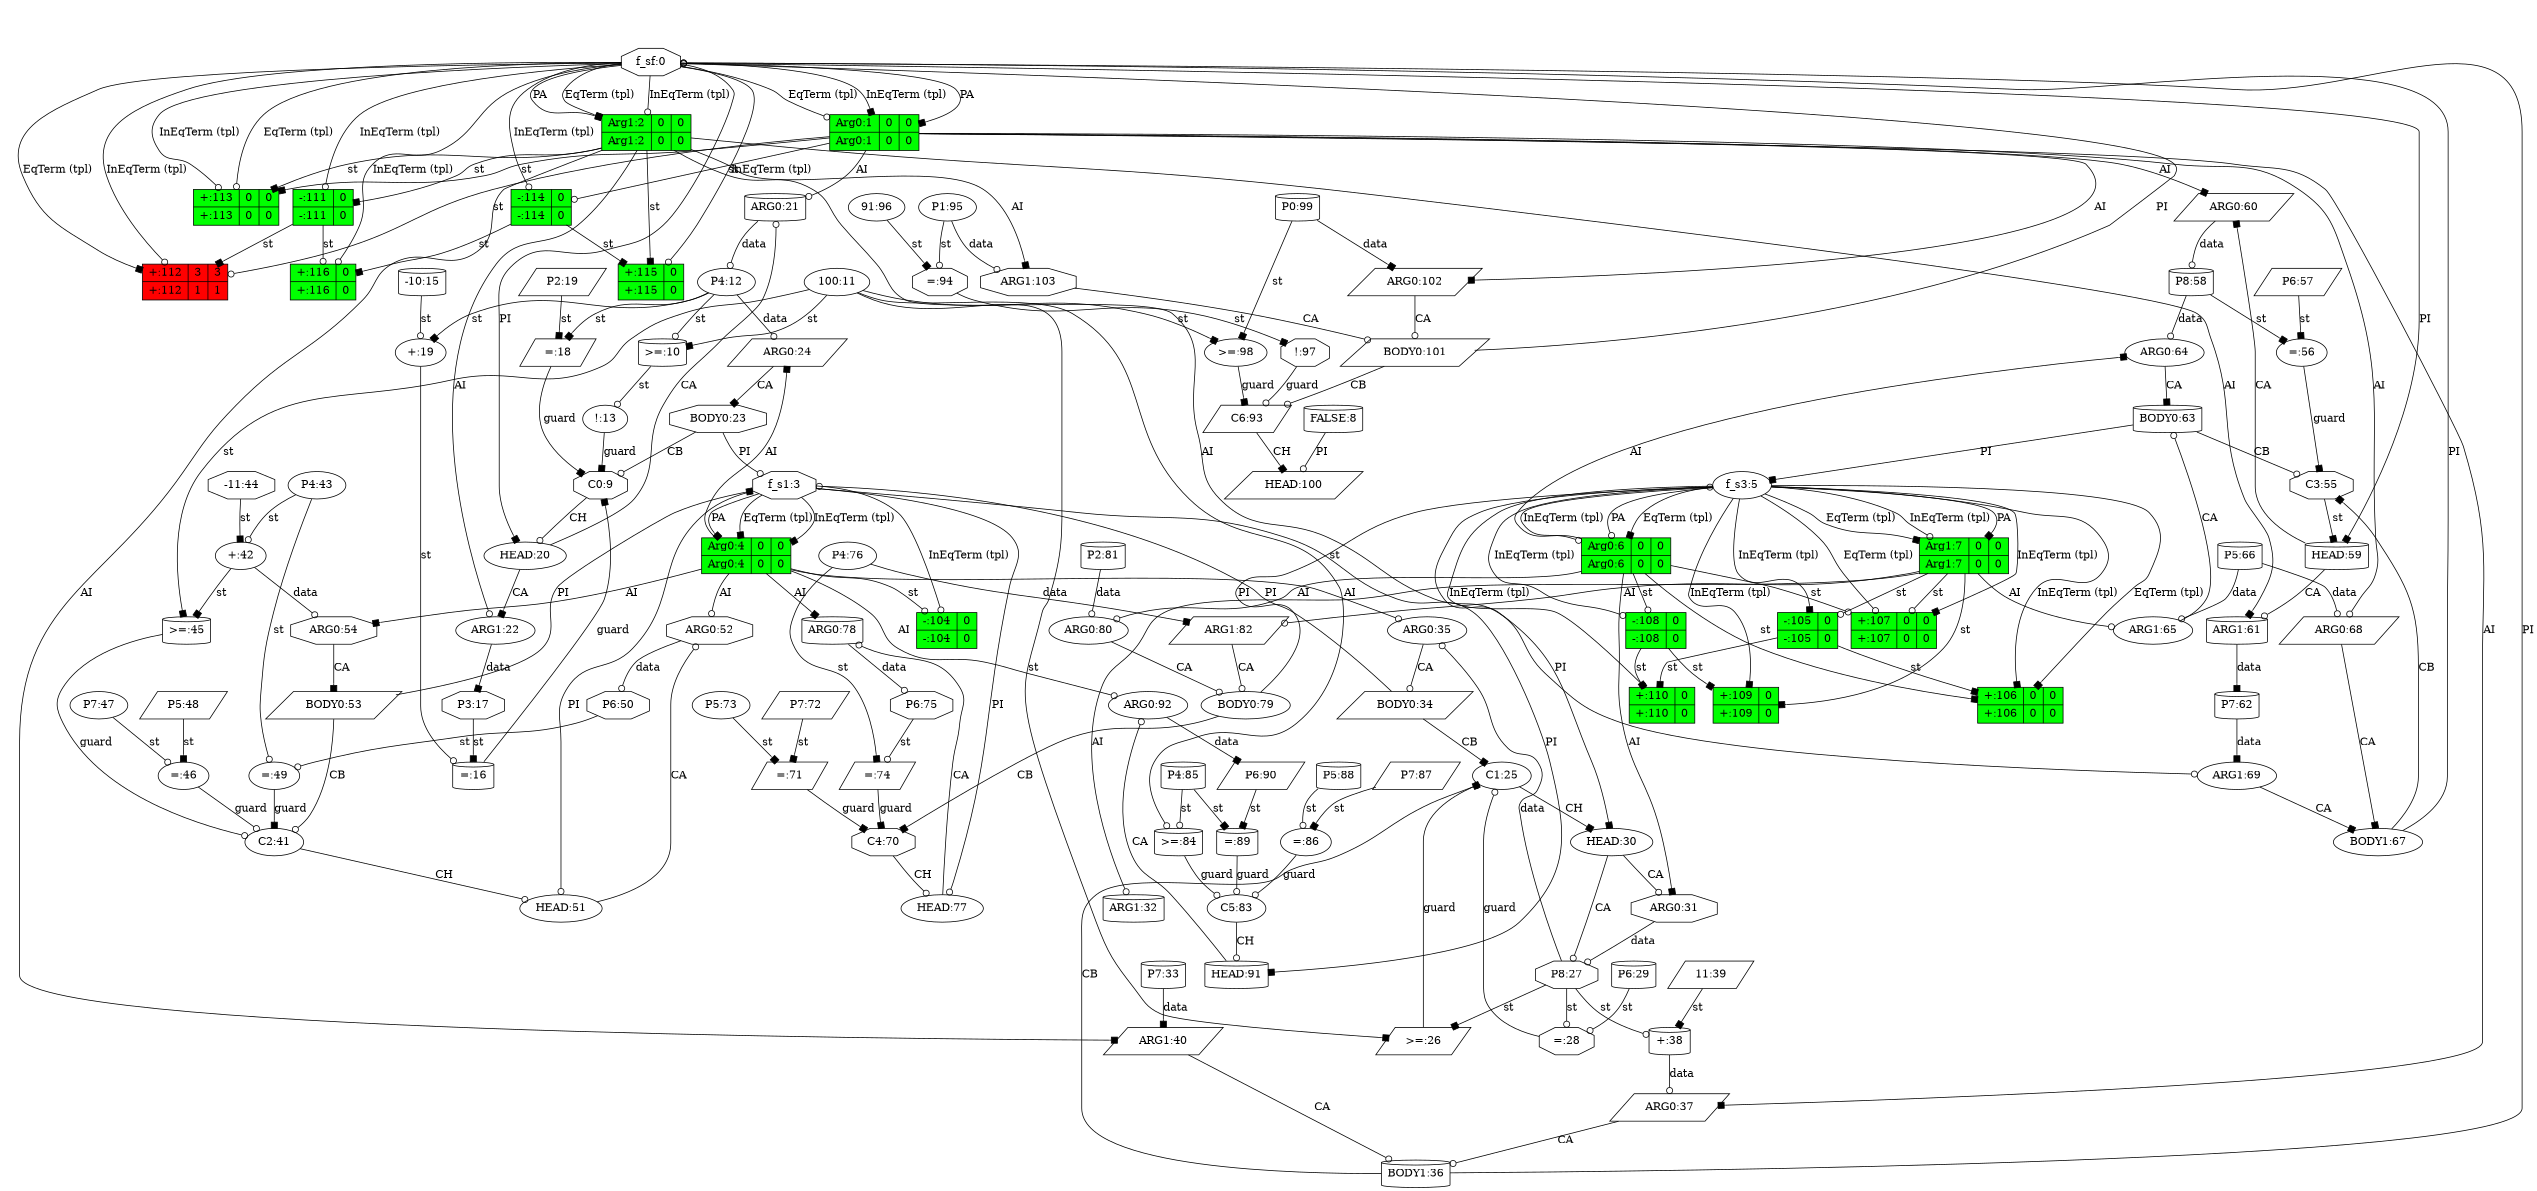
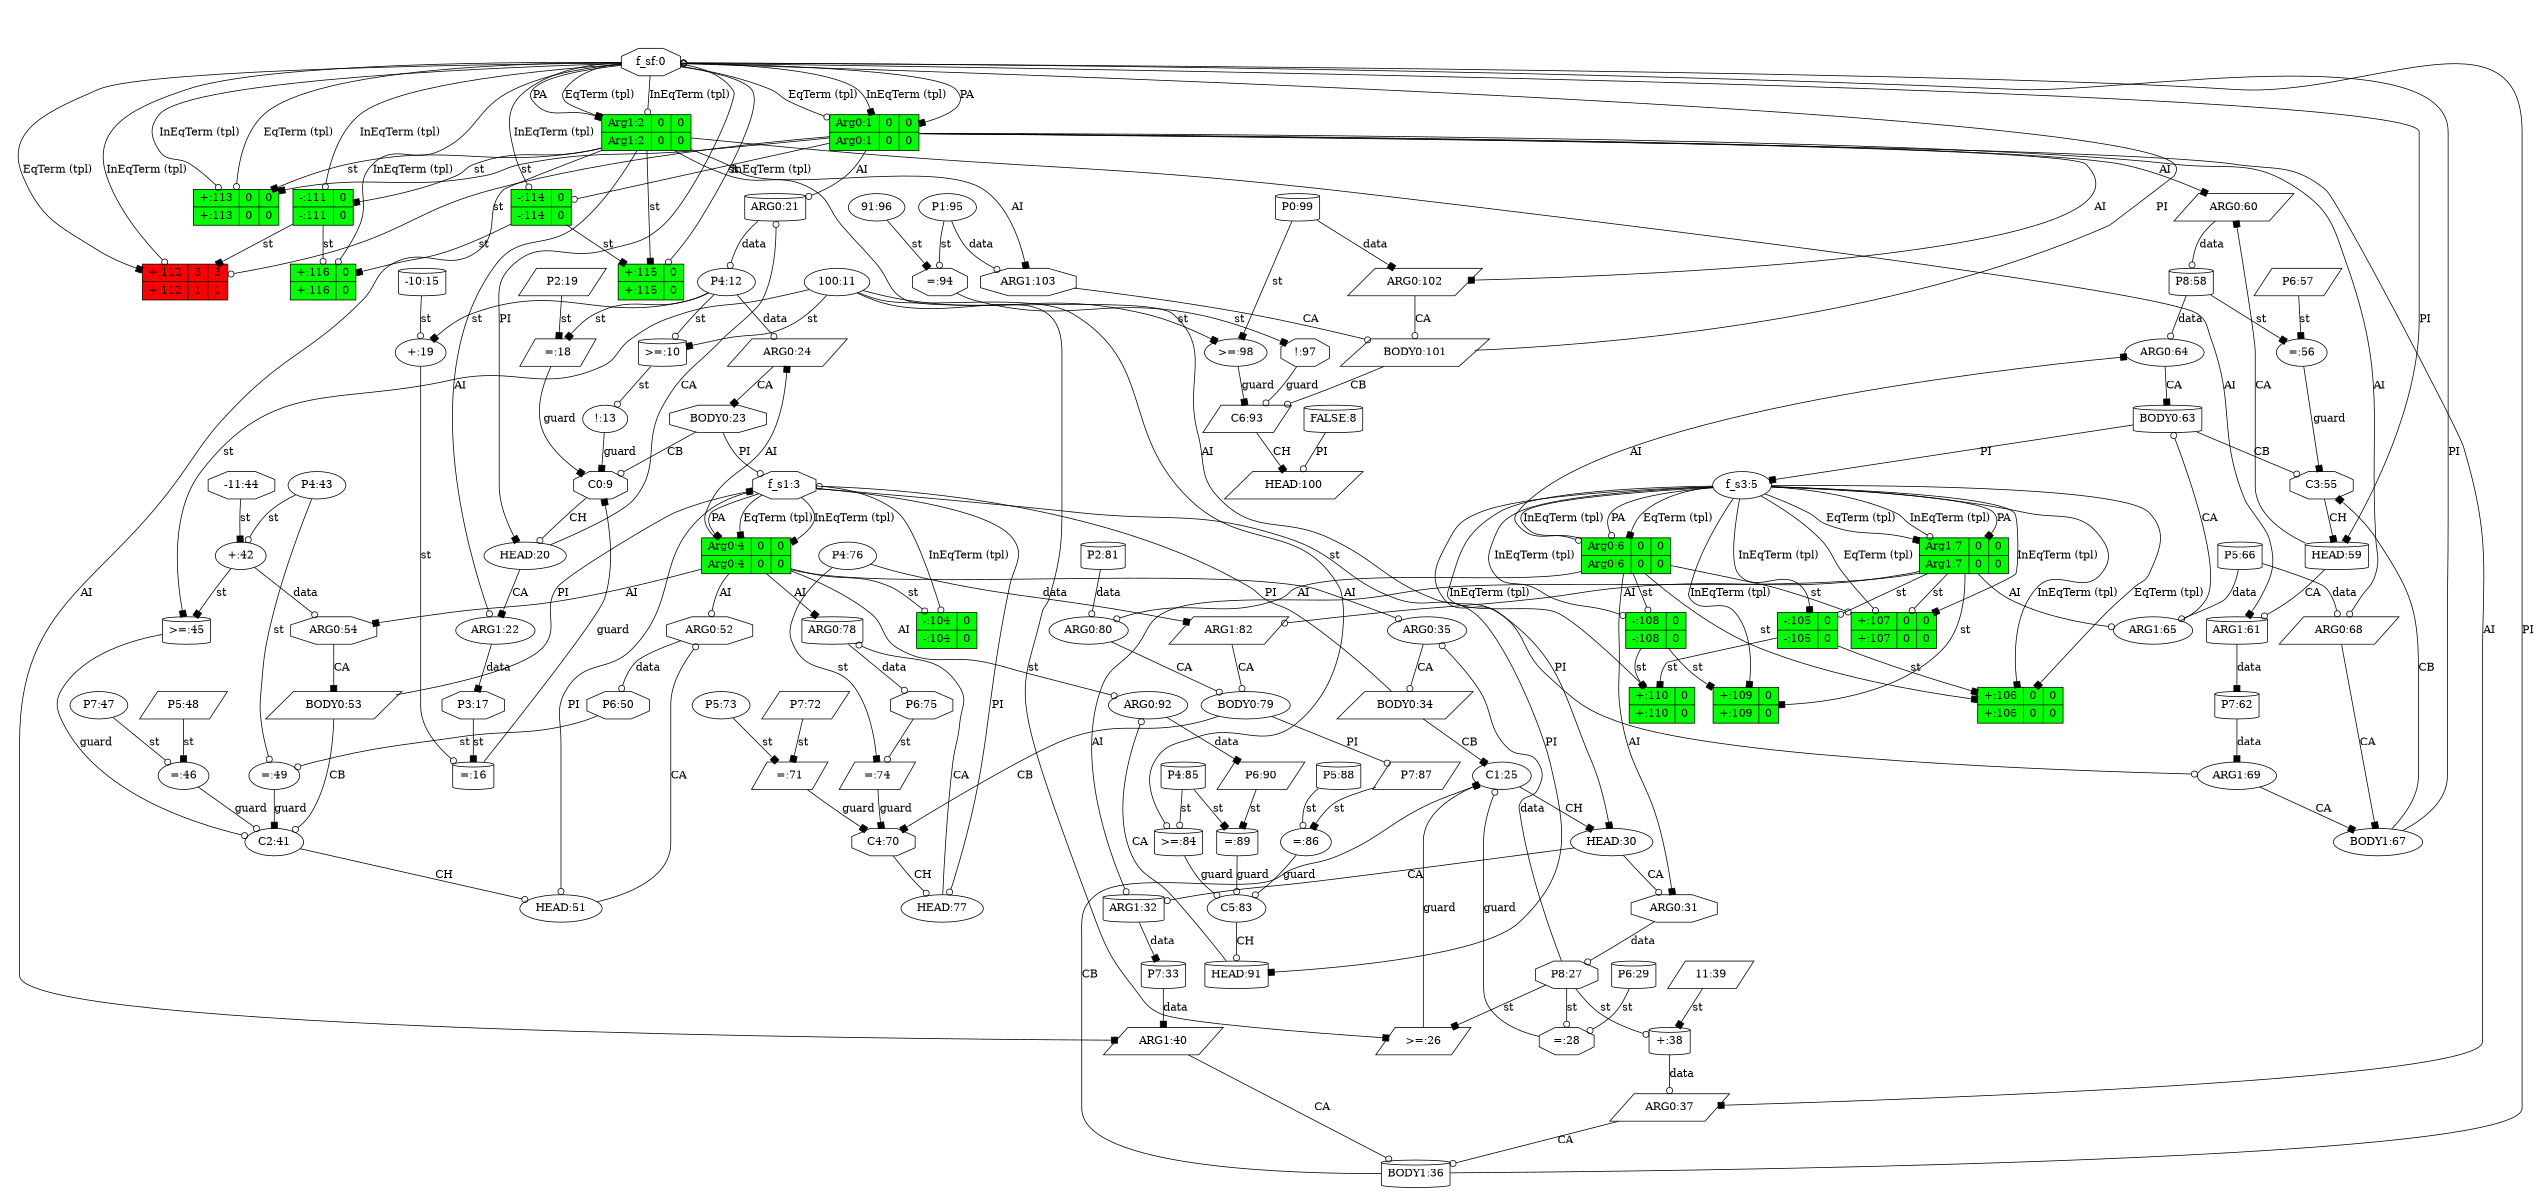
(2338, 518) -> (2338, 518)
(1382, 524) -> (1328, 739)
(1592, 906) -> (1372, 874)
none -> (1146, 938)
